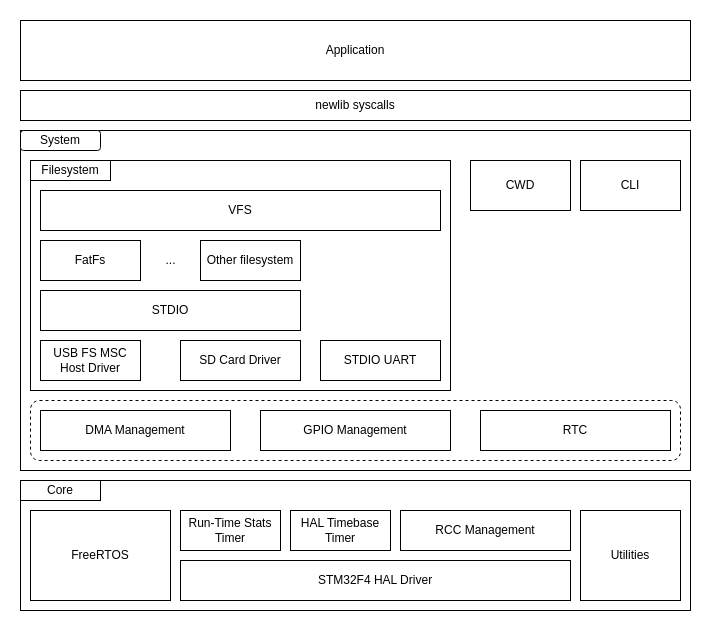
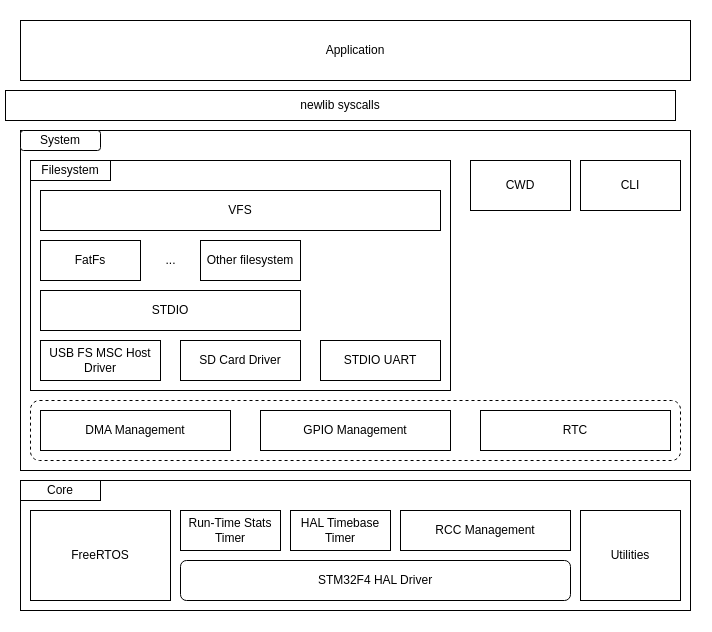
(356, 106) -> (341, 106)
(91, 361) -> (101, 361)
(376, 581) -> (376, 581)
